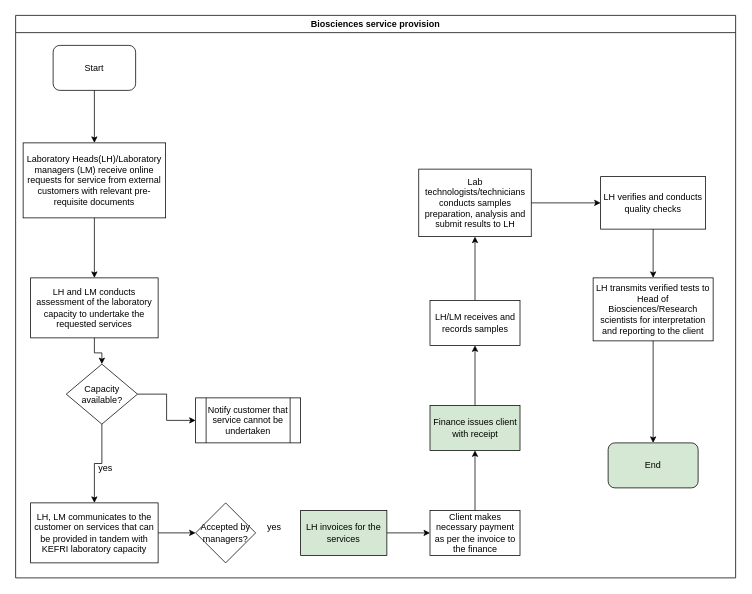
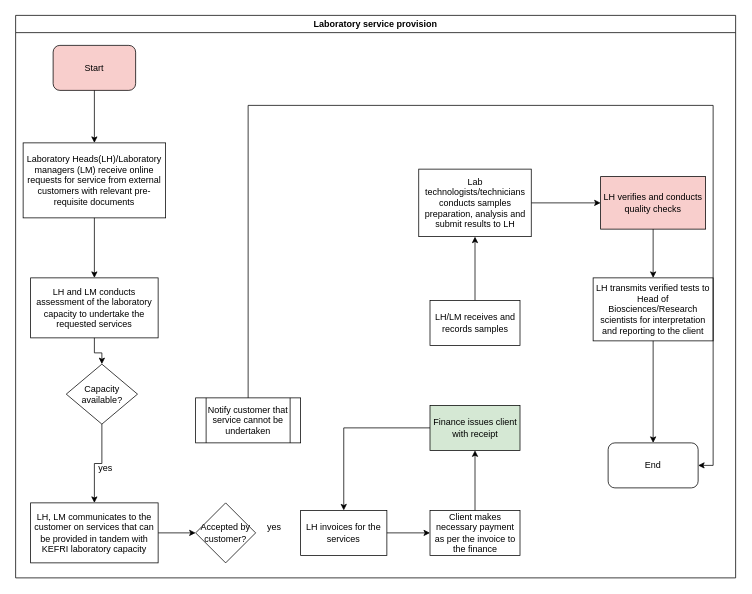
(375, 24) -> (375, 24)
(94, 68) -> (94, 68)
none -> (480, 105)
(653, 203) -> (653, 203)
(475, 352) -> (344, 466)
(166, 418) -> none
(653, 465) -> (653, 465)
(225, 533) -> (225, 533)
(344, 533) -> (344, 533)
